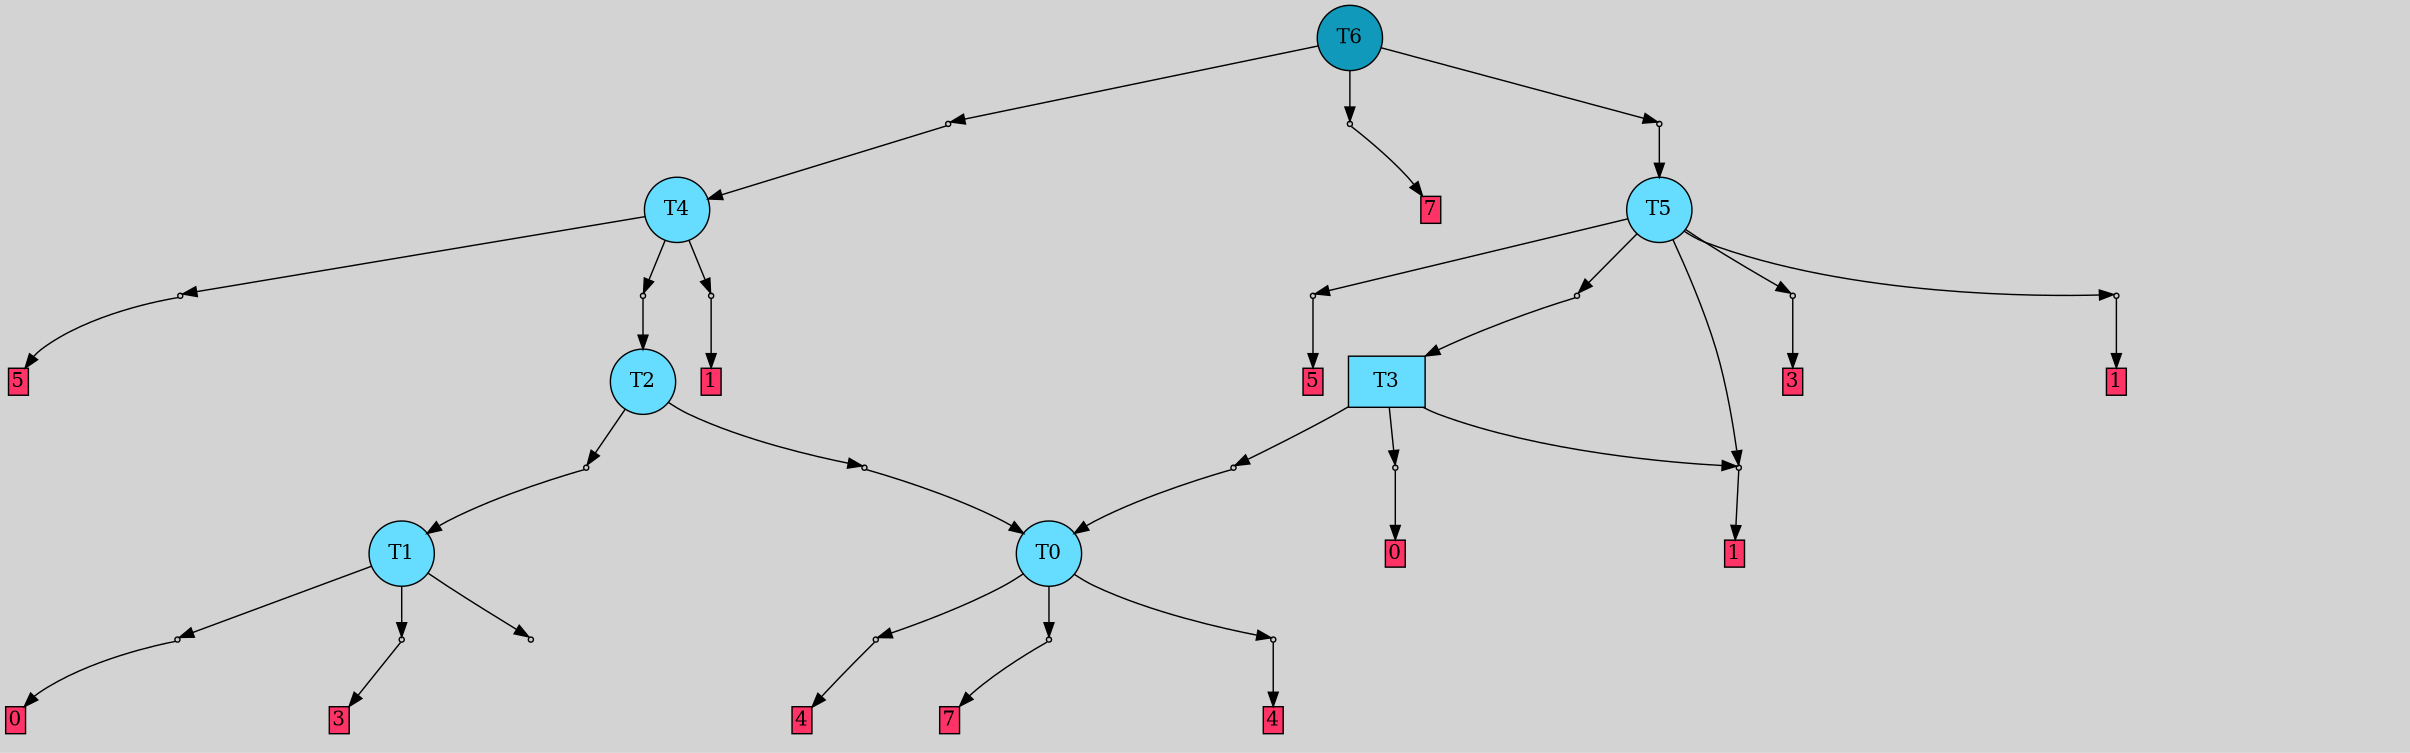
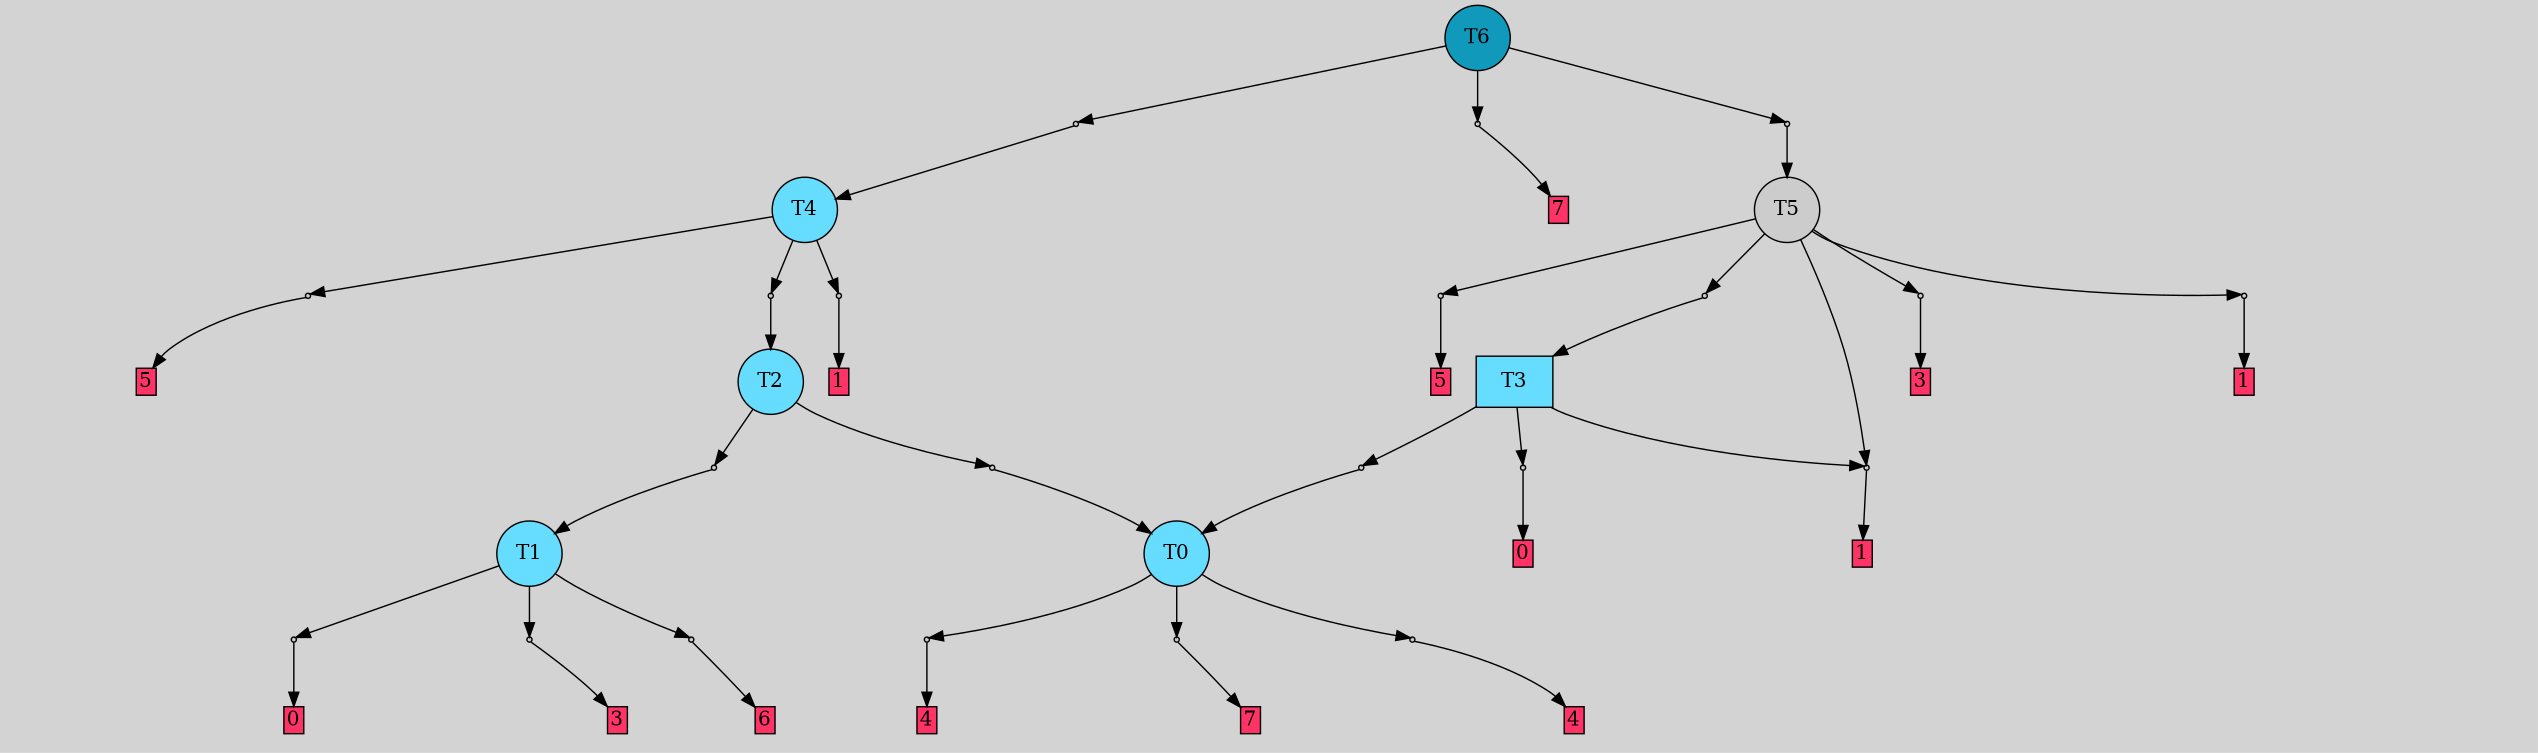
(1659, 210) -> (1787, 210)
none -> (765, 720)
